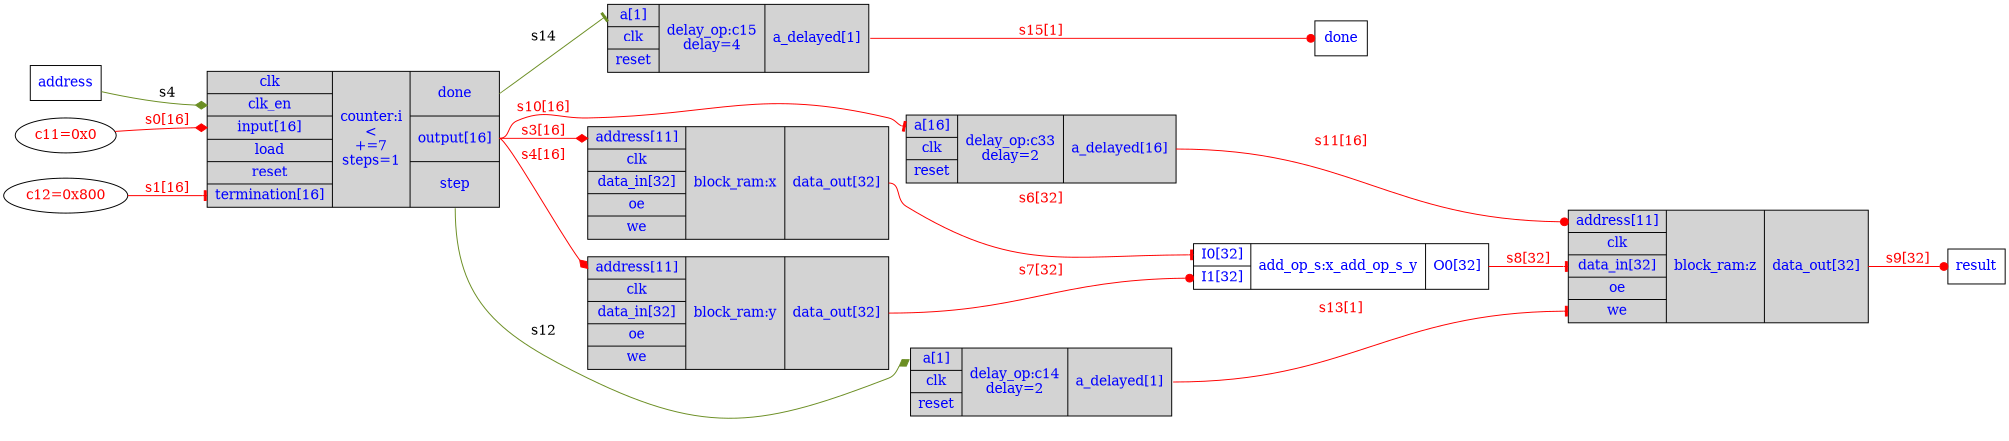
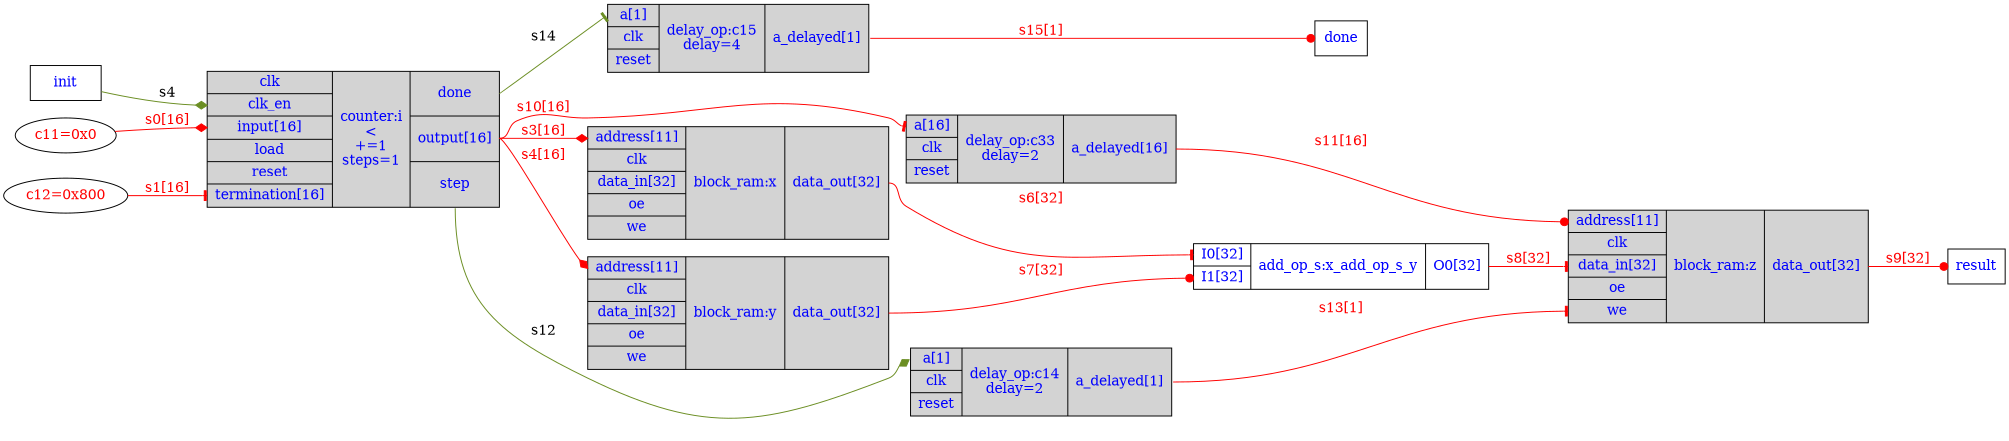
(66, 83) -> (66, 83)
(371, 146) -> (371, 146)
